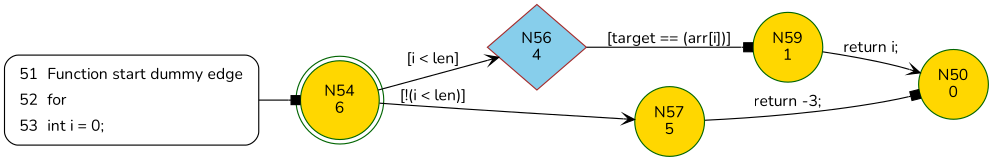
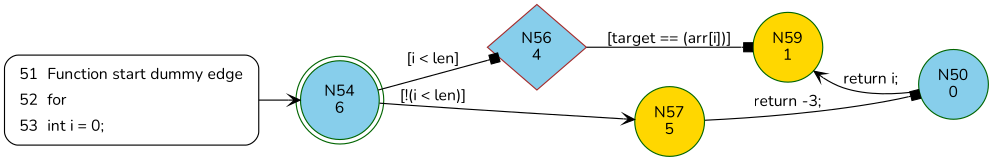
(866, 59) -> (870, 93)
(433, 75) -> (433, 75)
(954, 84) -> (954, 84)
(274, 100) -> (274, 100)
(340, 100) -> (340, 100)
